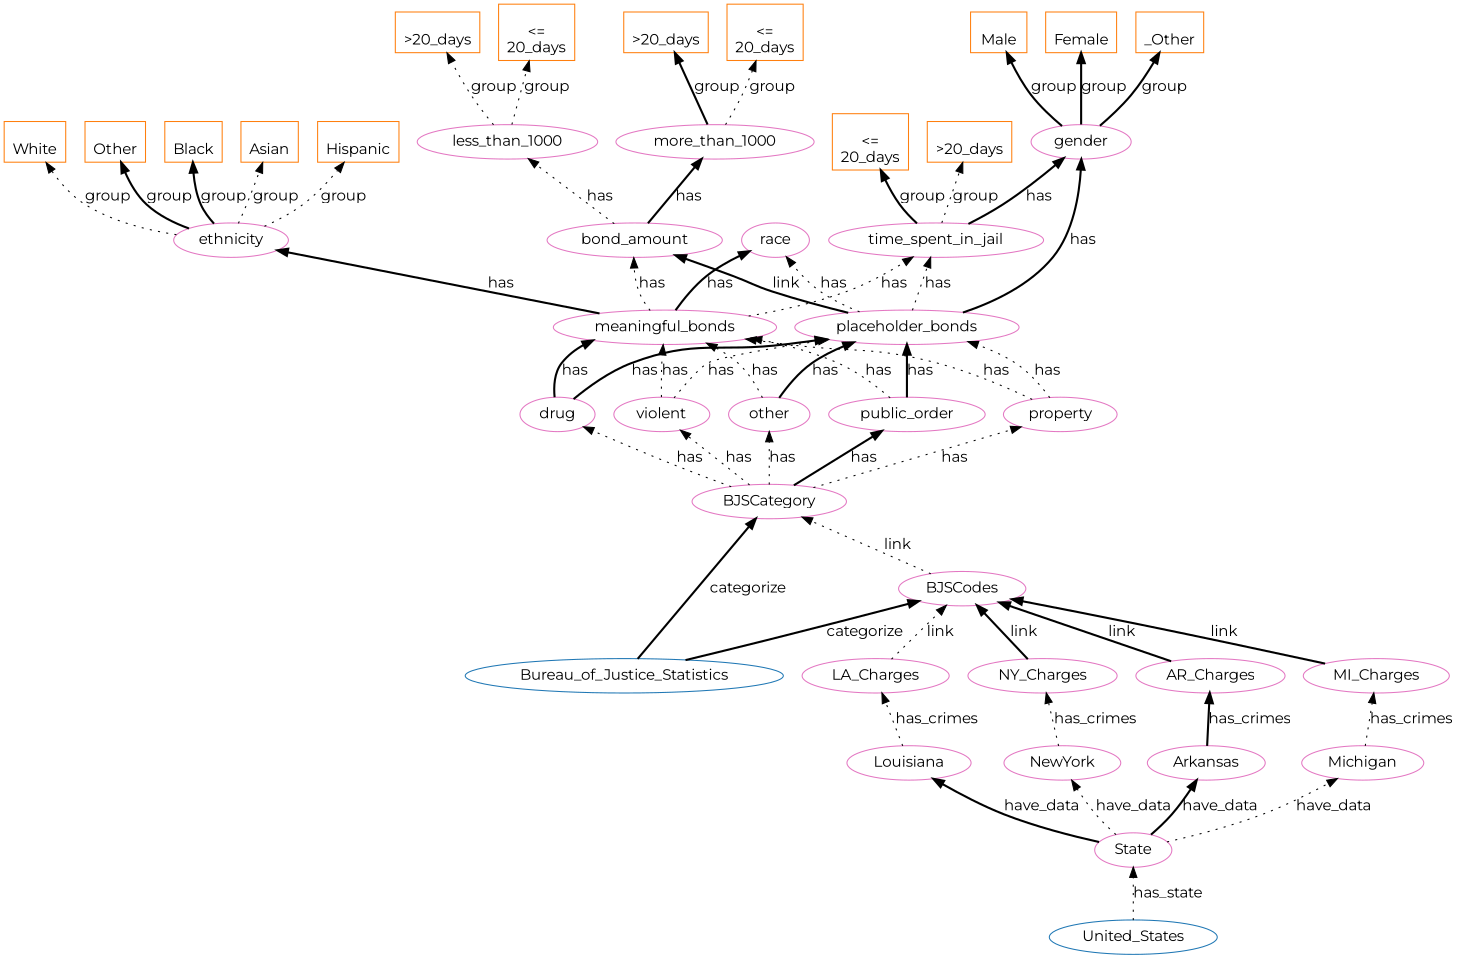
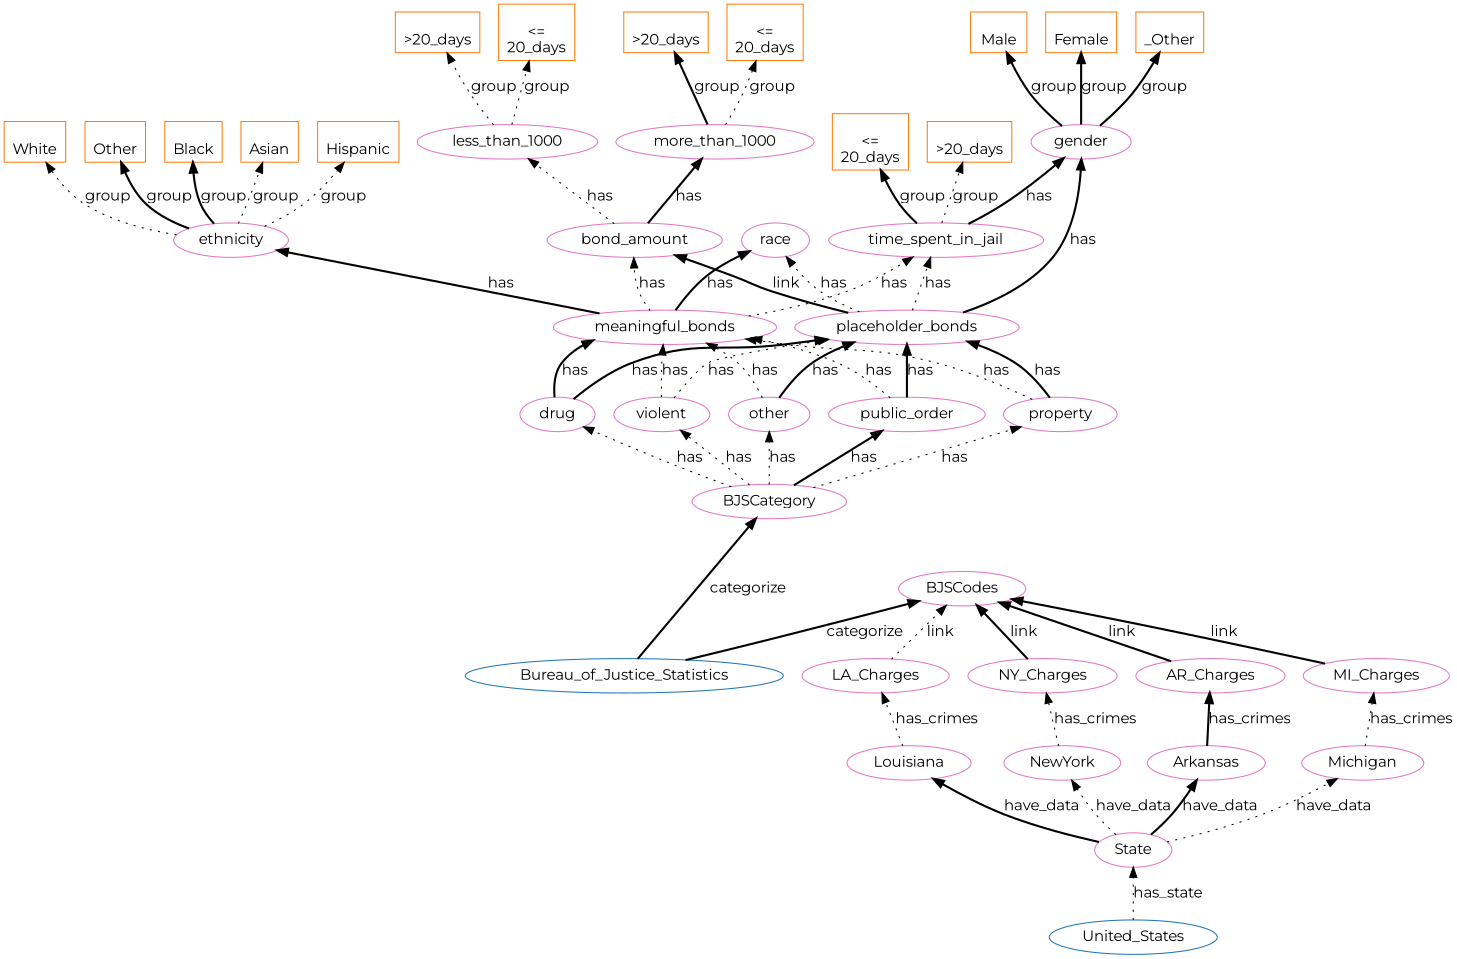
(1018, 365) -> (1018, 365)
(871, 548) -> none
